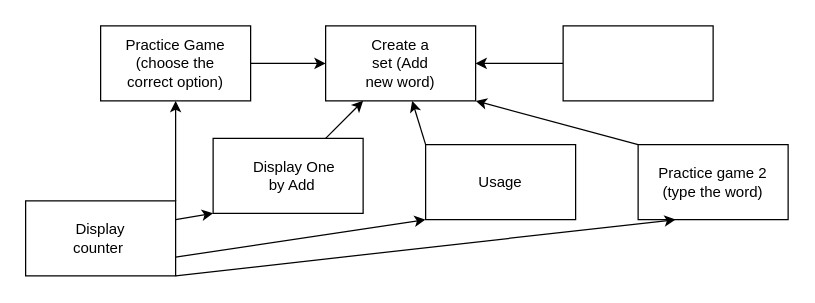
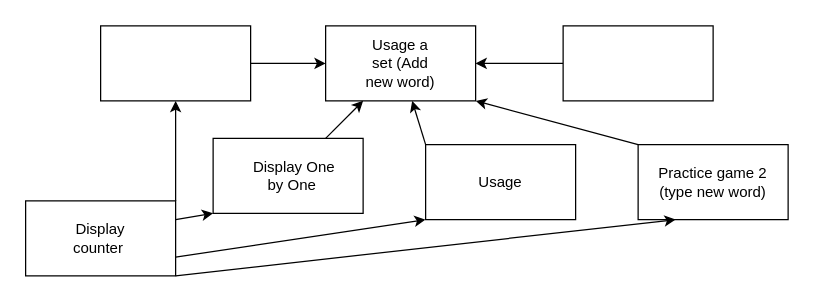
(176, 63) -> none
(401, 63) -> (401, 63)
(294, 176) -> (294, 176)
(713, 182) -> (713, 182)
